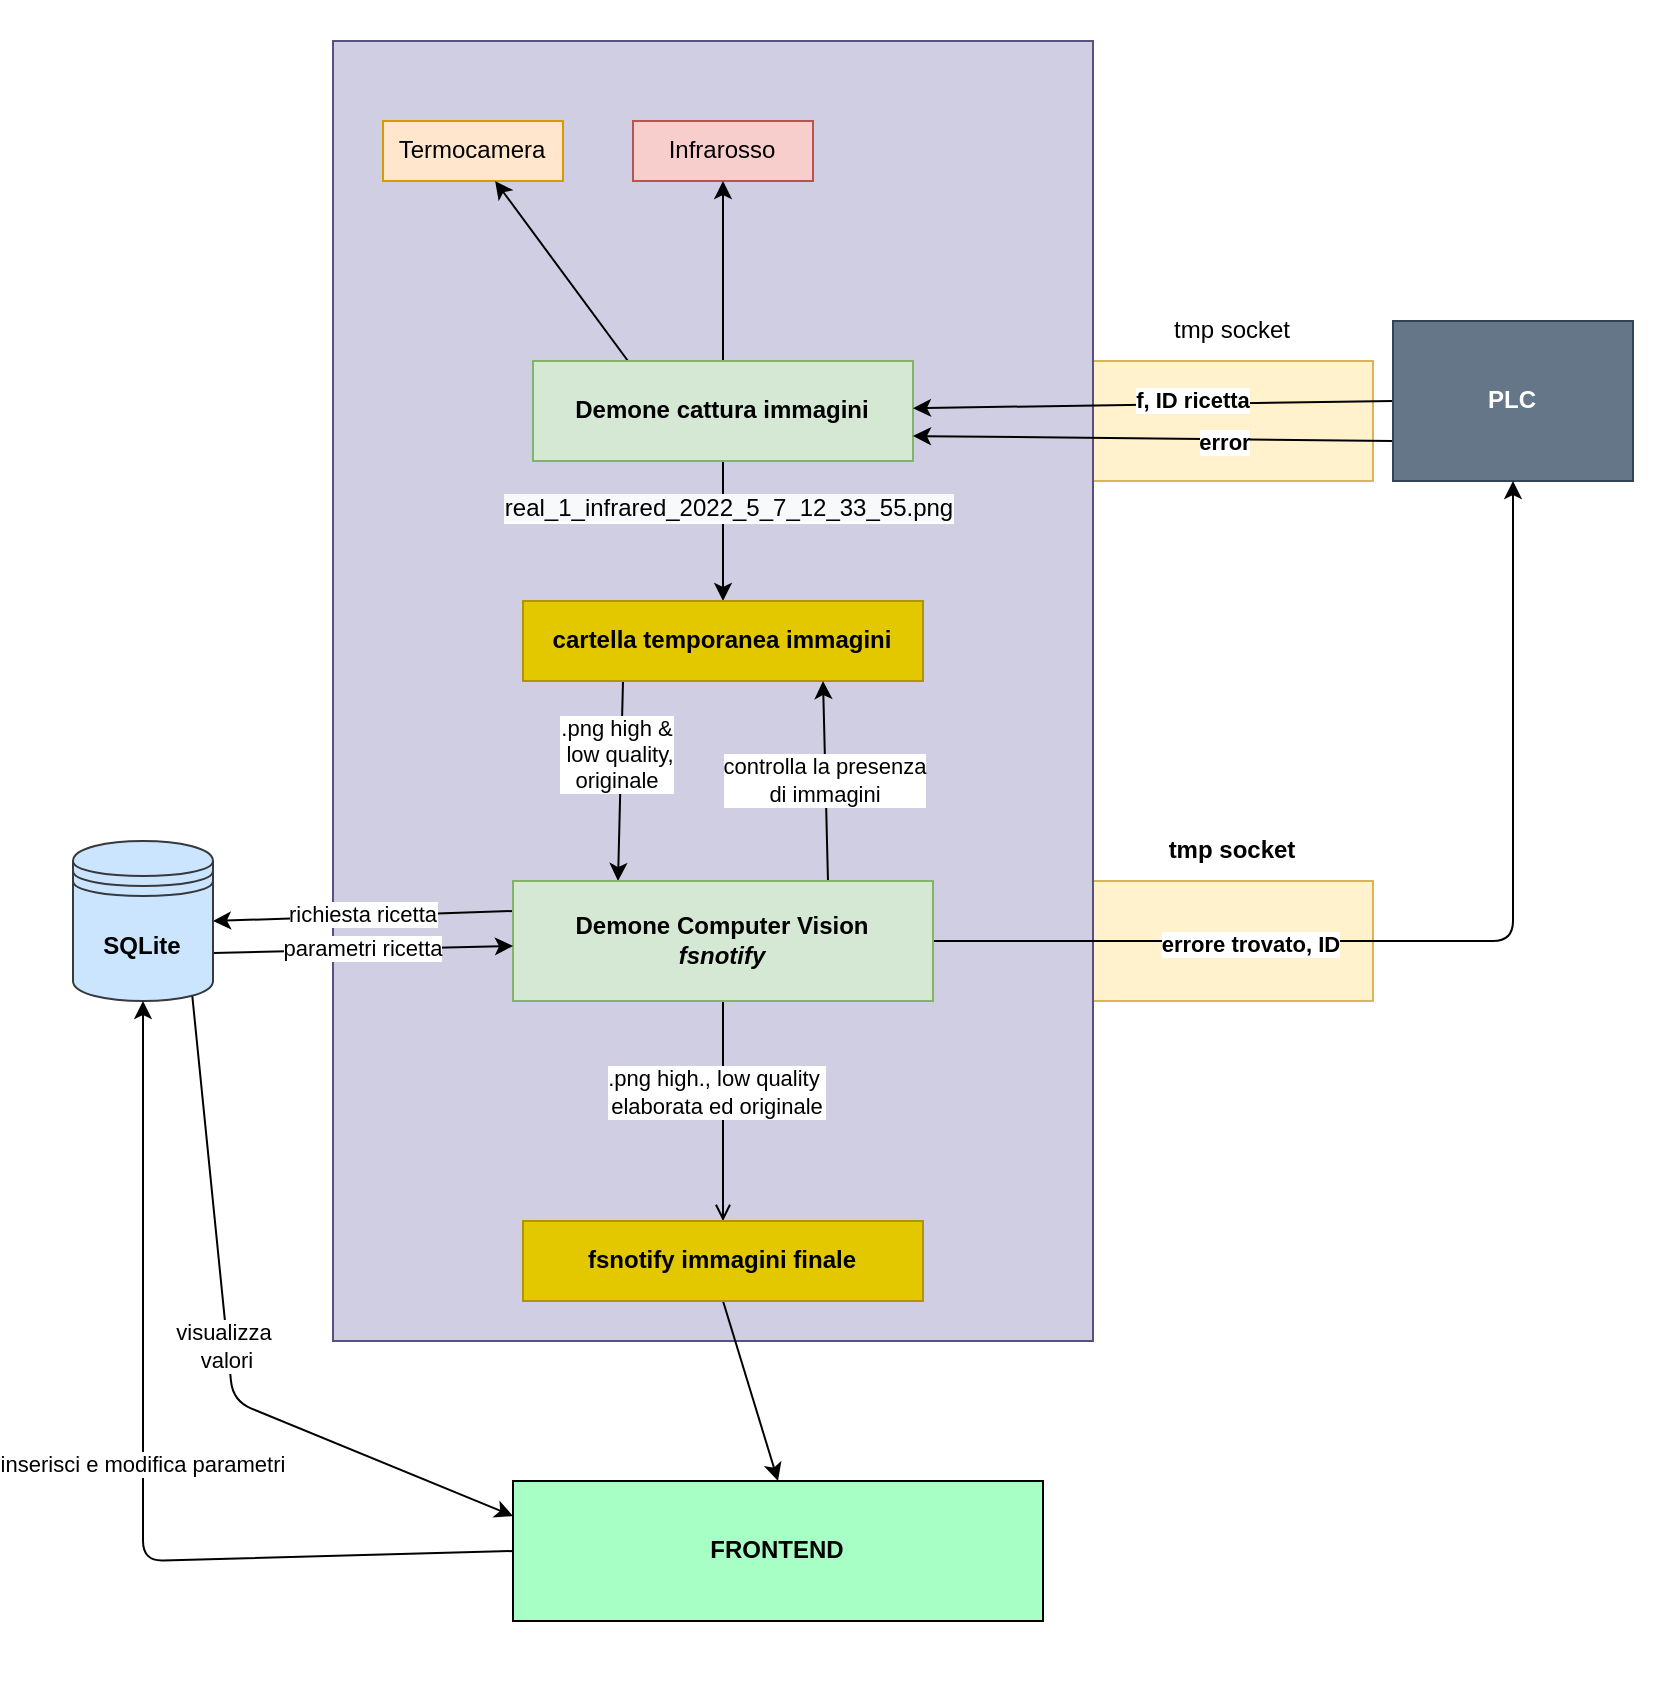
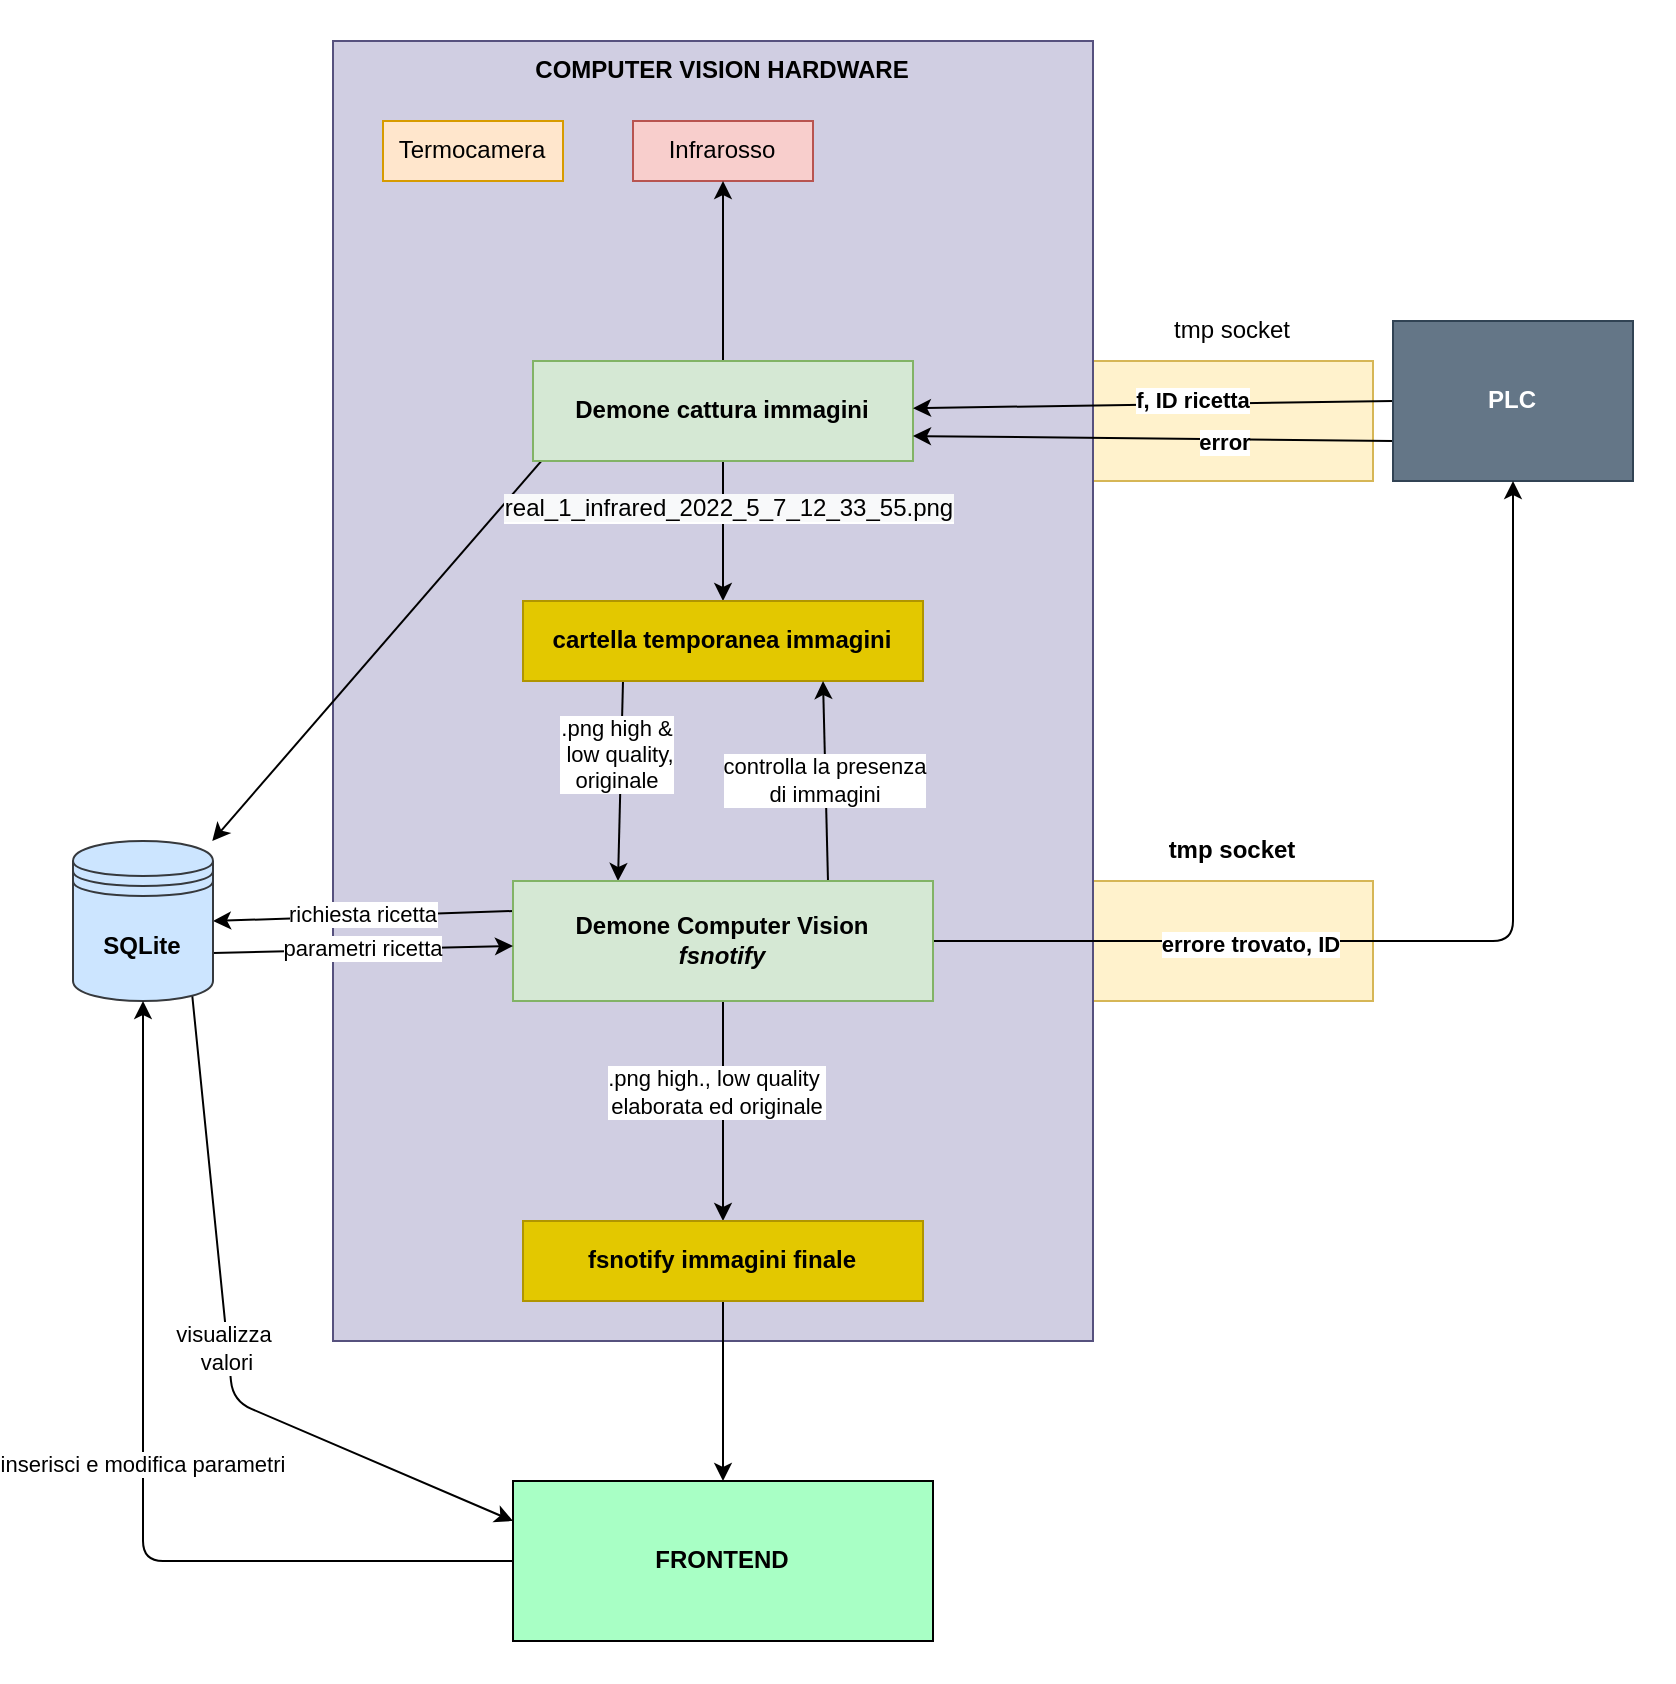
none -> (723, 71)
(565, 276) -> (363, 667)
(723, 1209) -> (723, 1206)
(778, 1551) -> (723, 1561)
